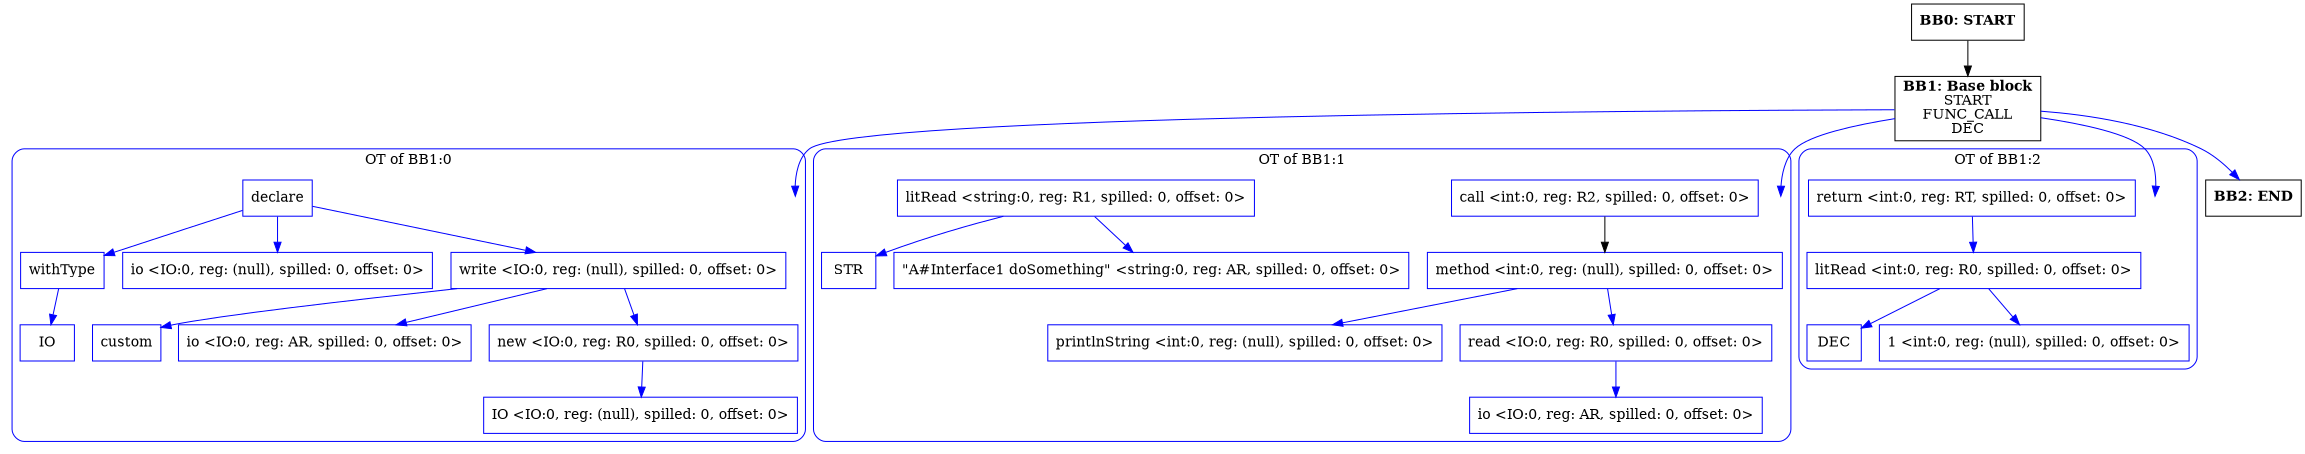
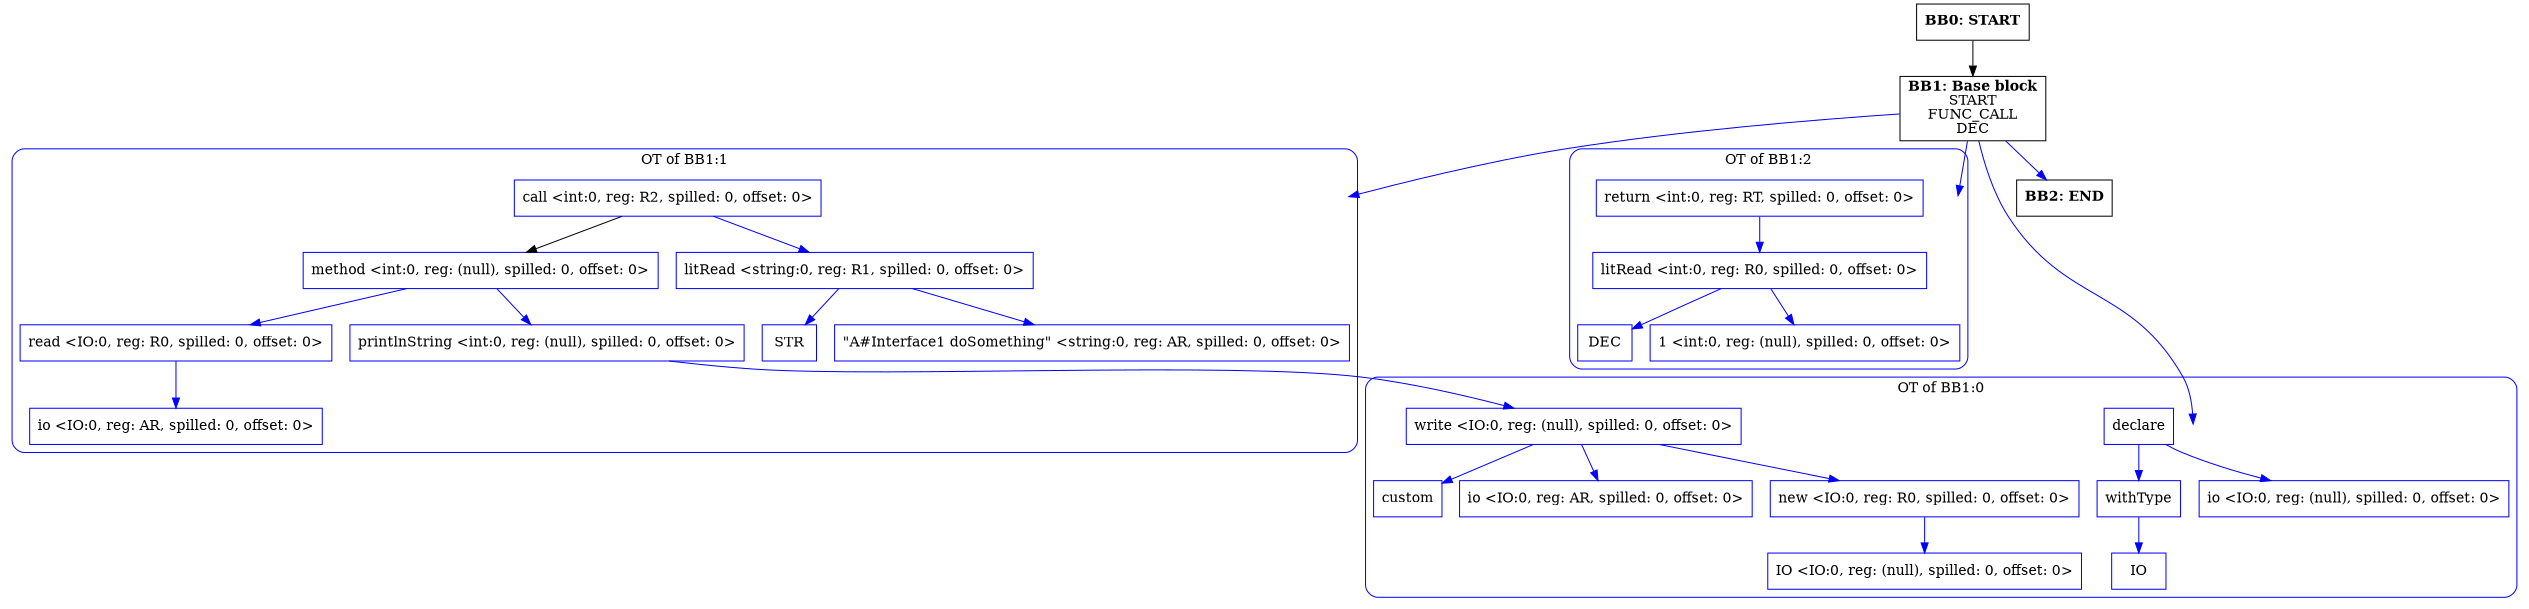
(419, 228) -> (1088, 370)
none -> (757, 233)
